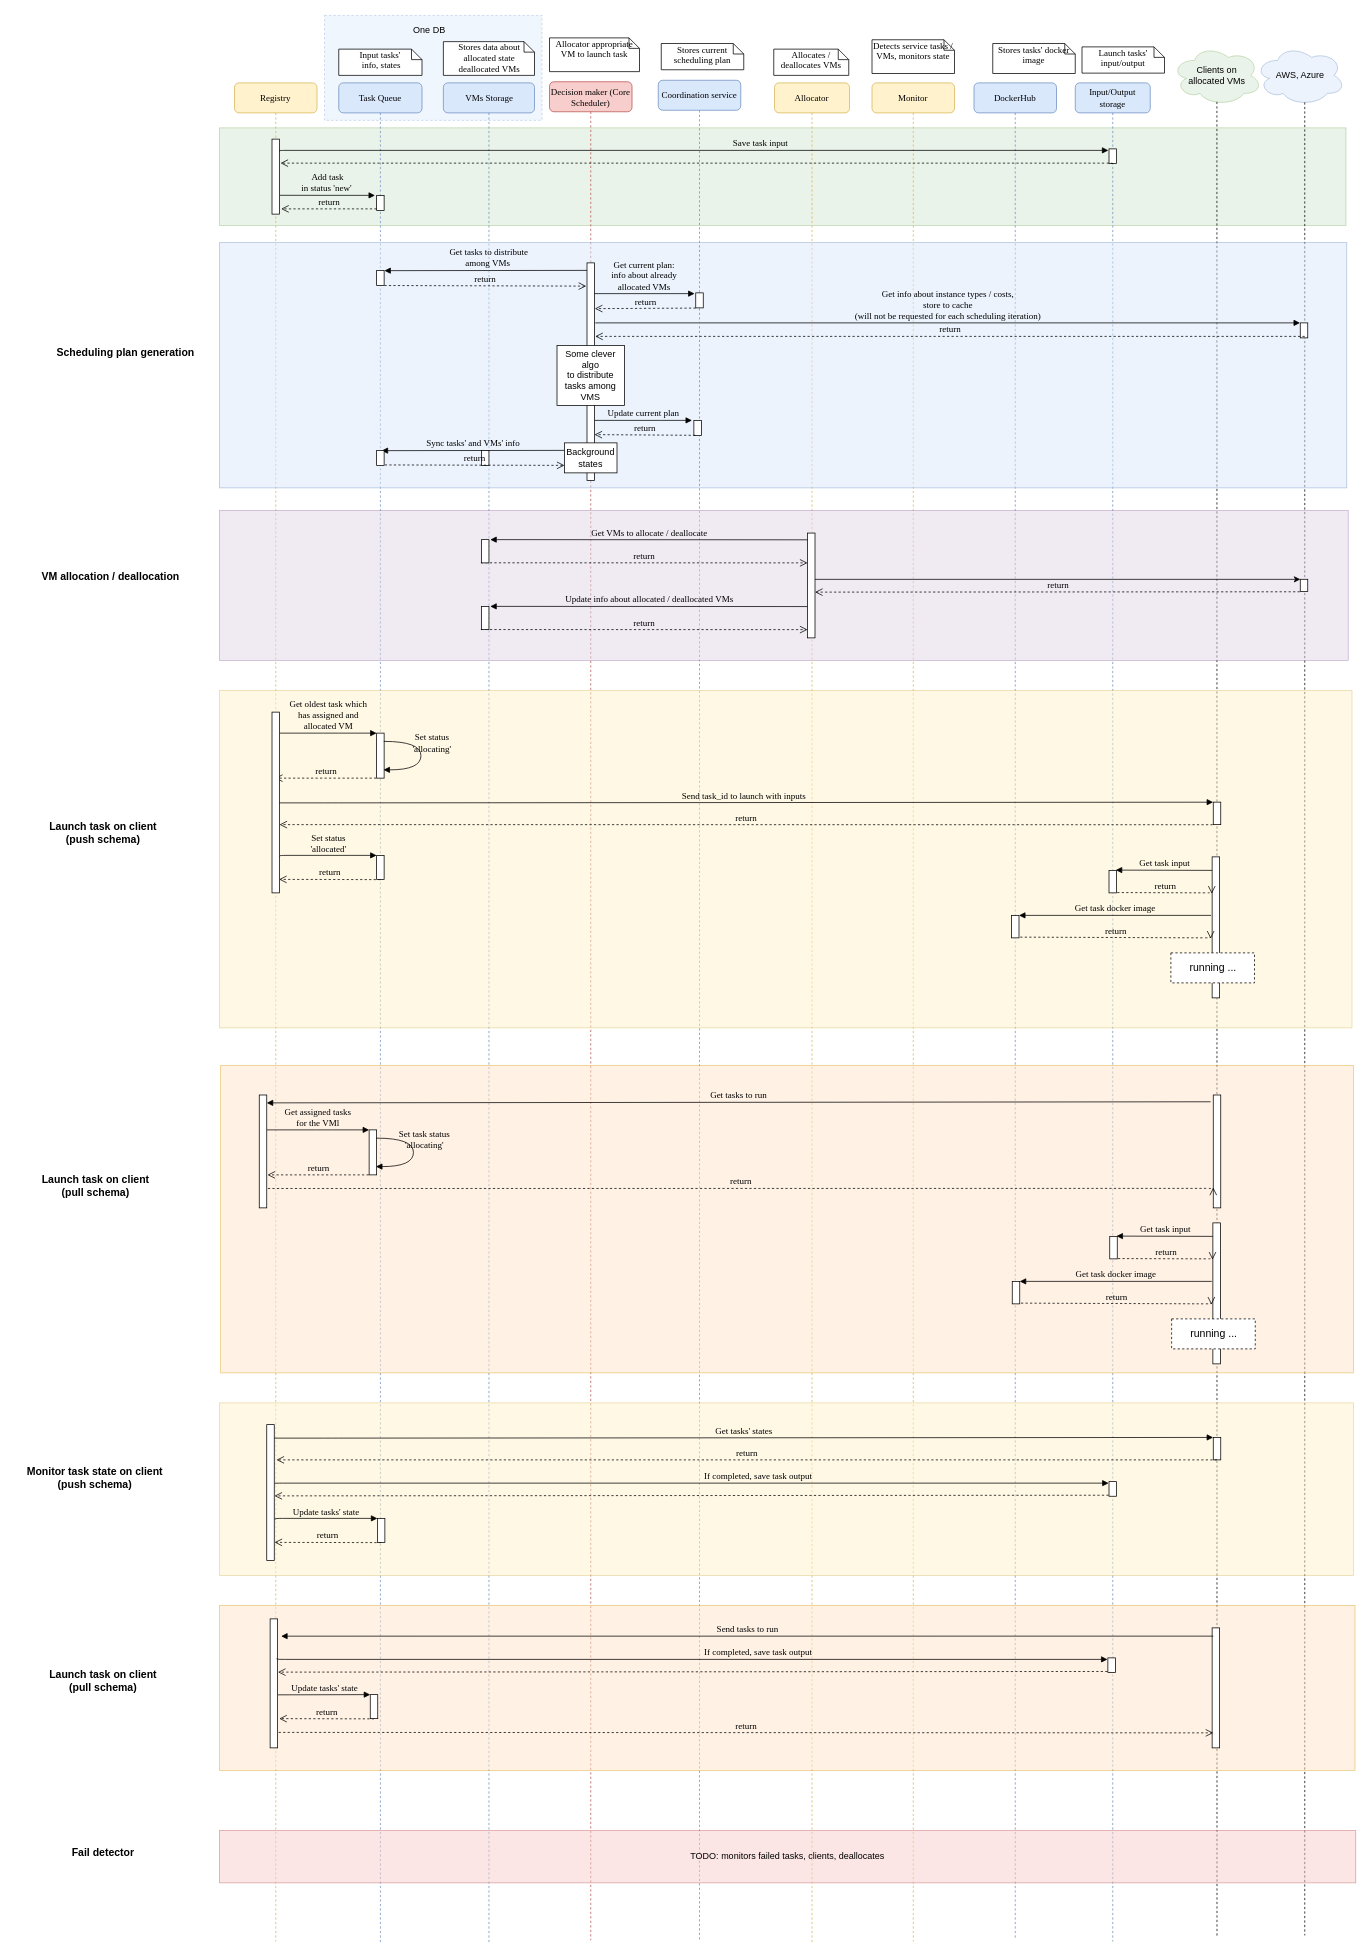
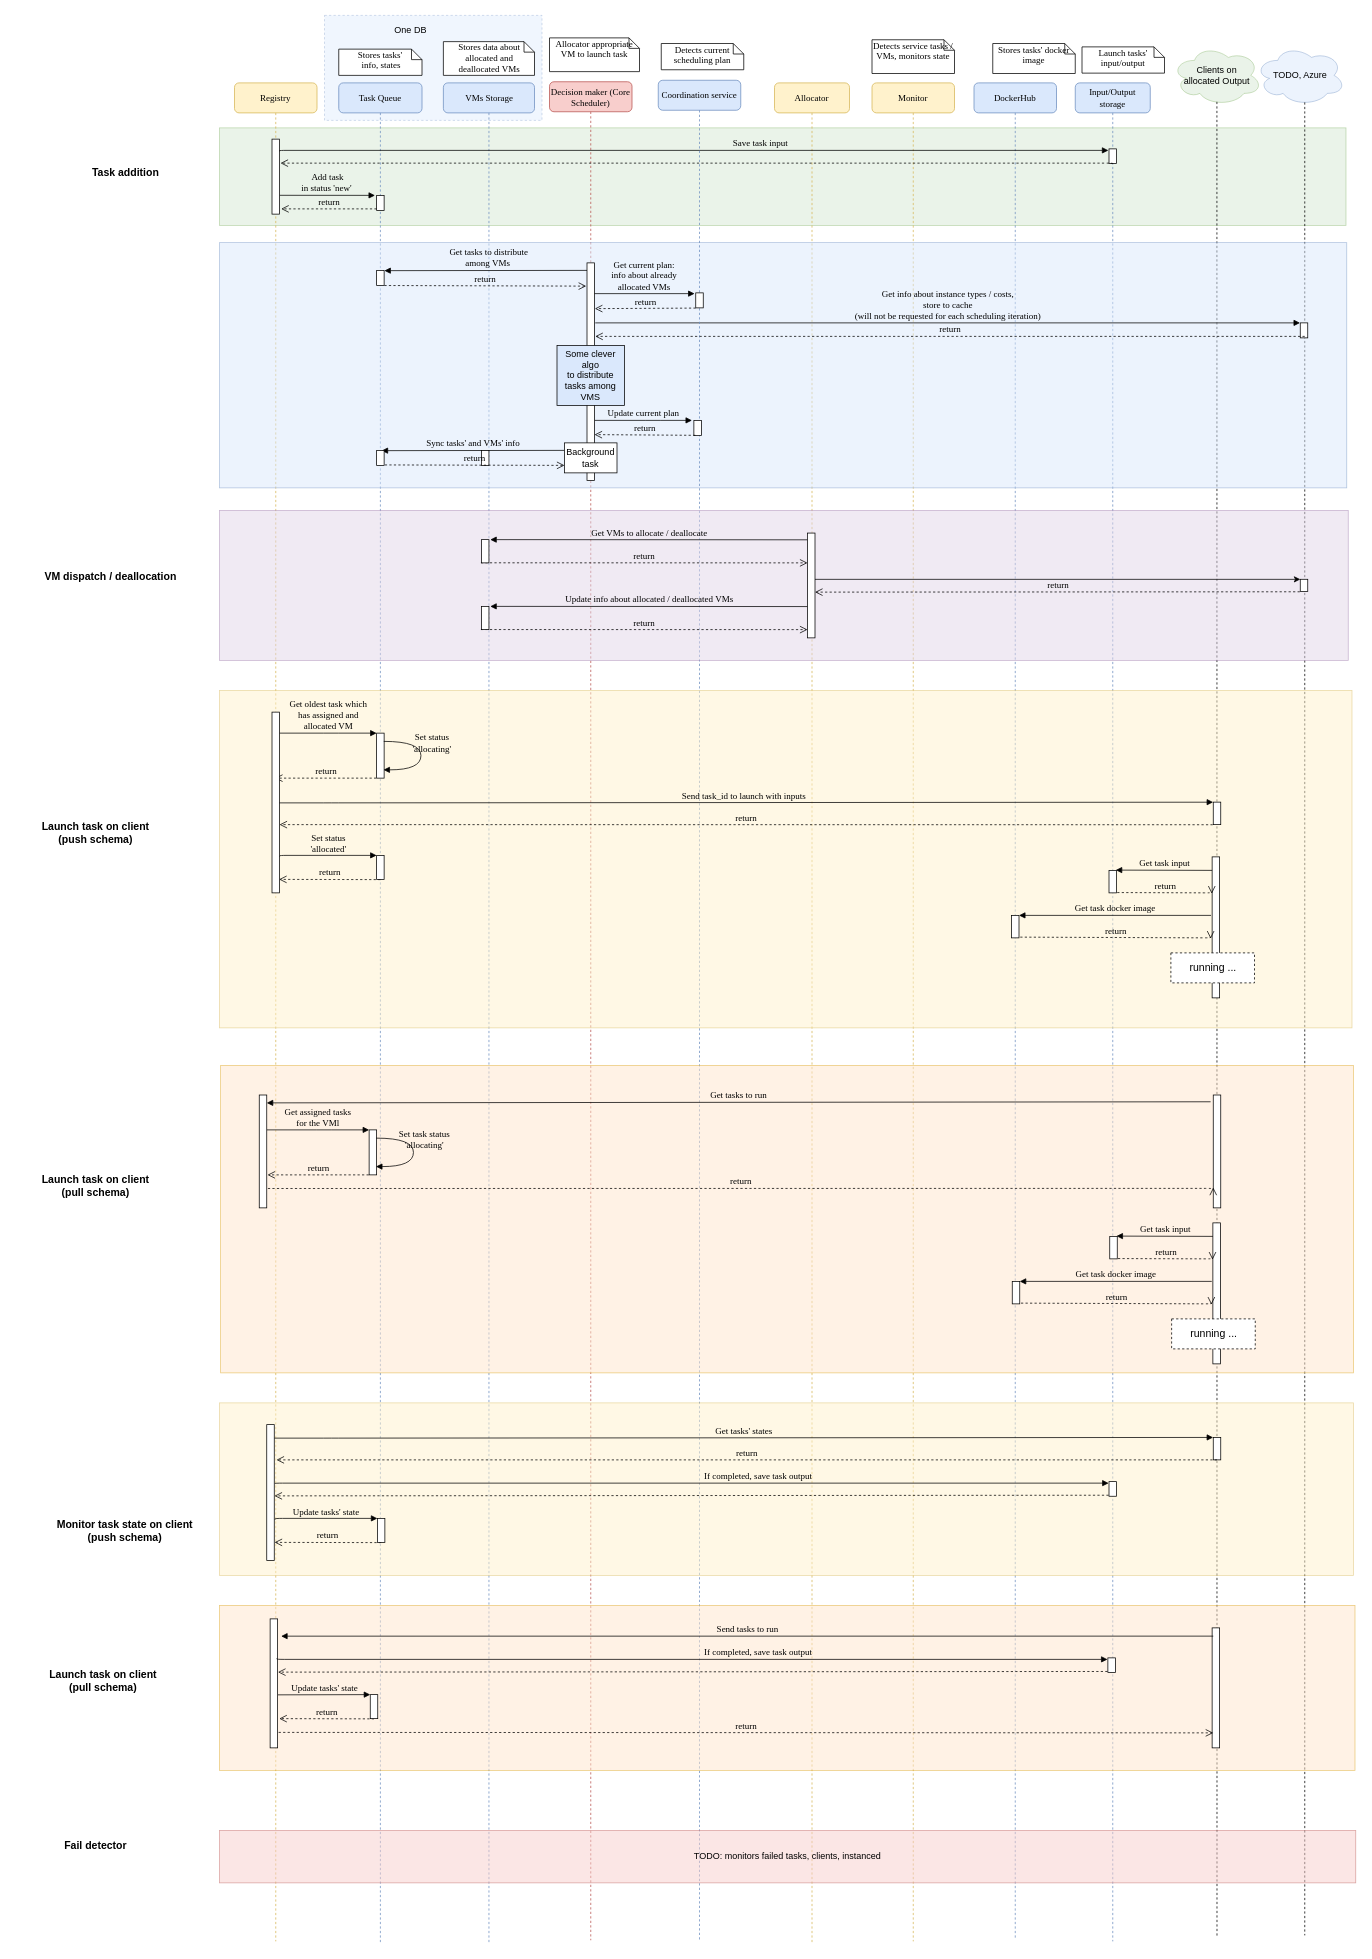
(429, 30) -> (411, 30)
(702, 55) -> (702, 55)
(489, 59) -> (489, 59)
(380, 61) -> (380, 61)
(811, 62) -> none
(1217, 75) -> (1217, 75)
(1300, 75) -> (1300, 75)
none -> (126, 173)
(126, 353) -> none
(591, 375) -> (591, 375)
(591, 458) -> (591, 458)
(111, 576) -> (111, 576)
(103, 833) -> (96, 833)
(95, 1478) -> (125, 1530)
(103, 1853) -> (96, 1845)
(788, 1857) -> (788, 1857)
